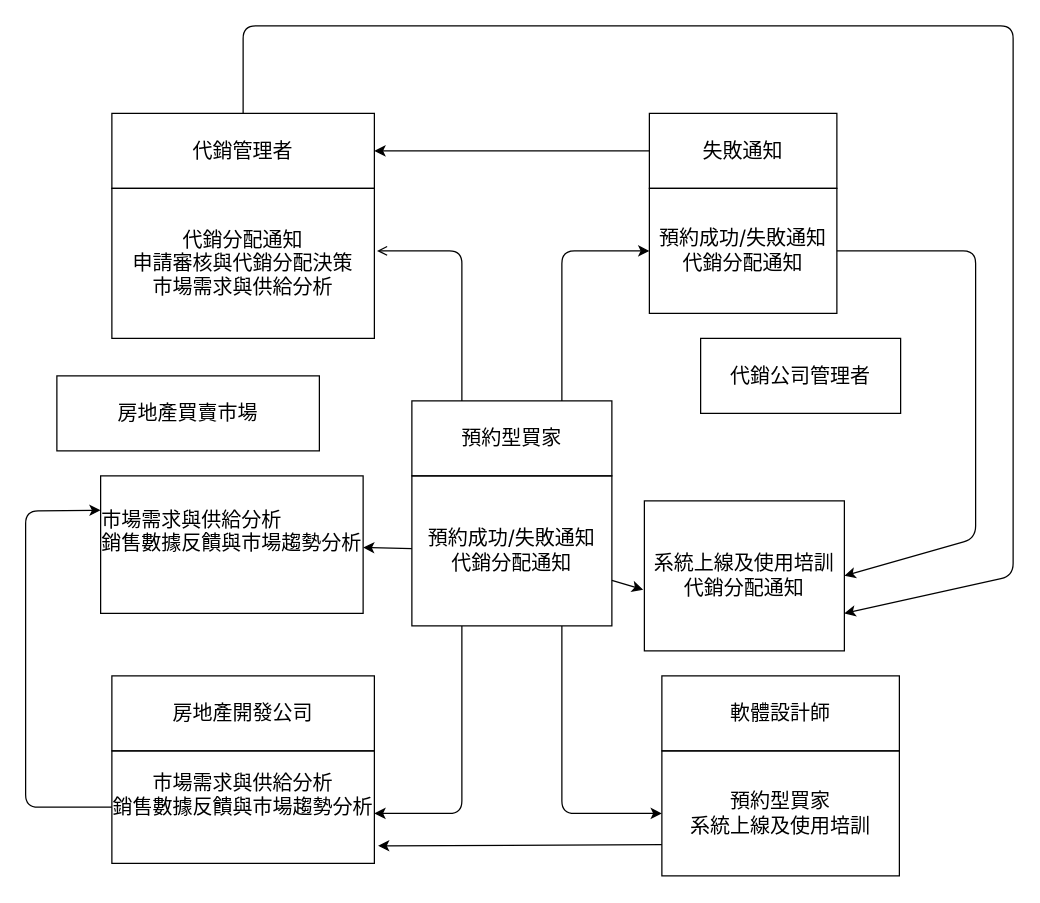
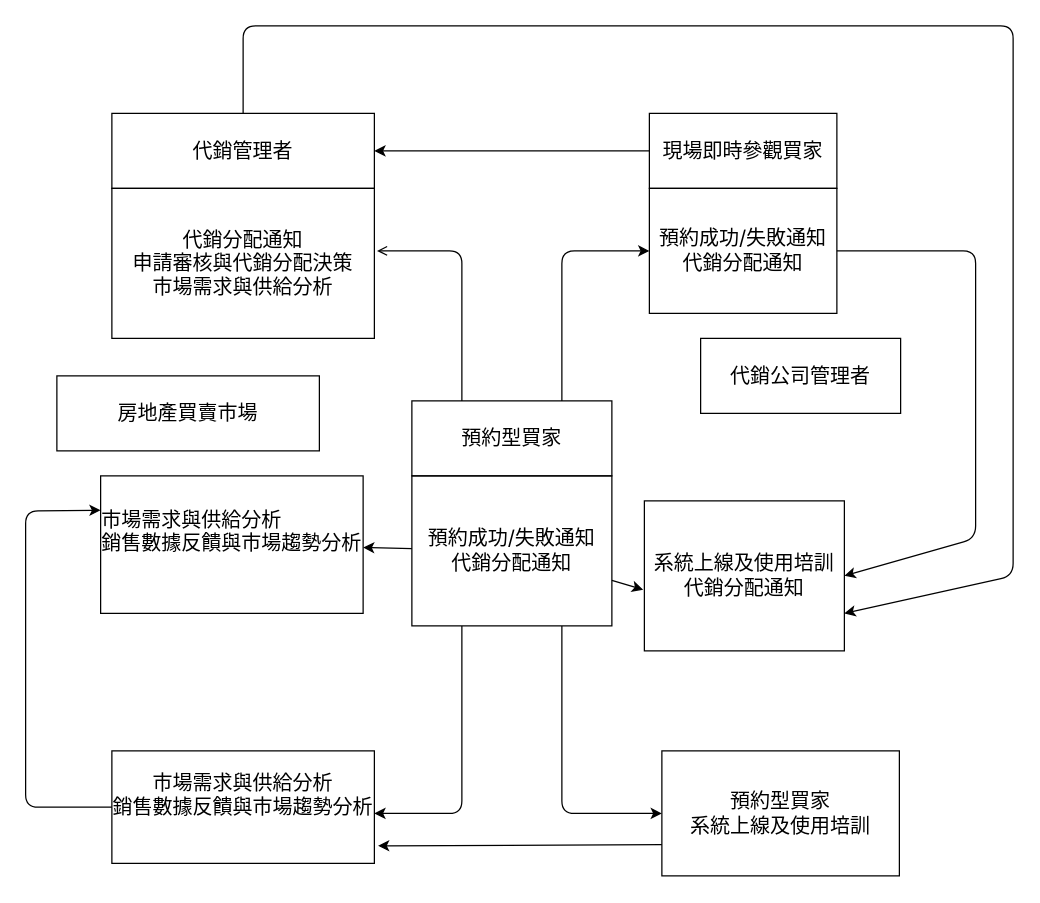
(743, 151) -> (743, 151)
(243, 713) -> none
(781, 713) -> none
